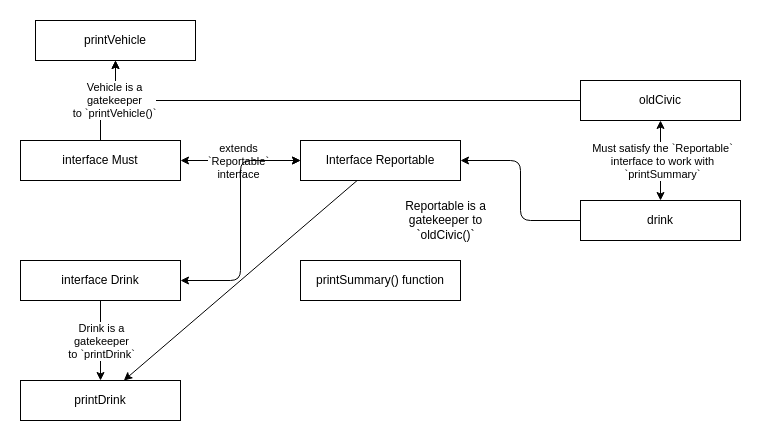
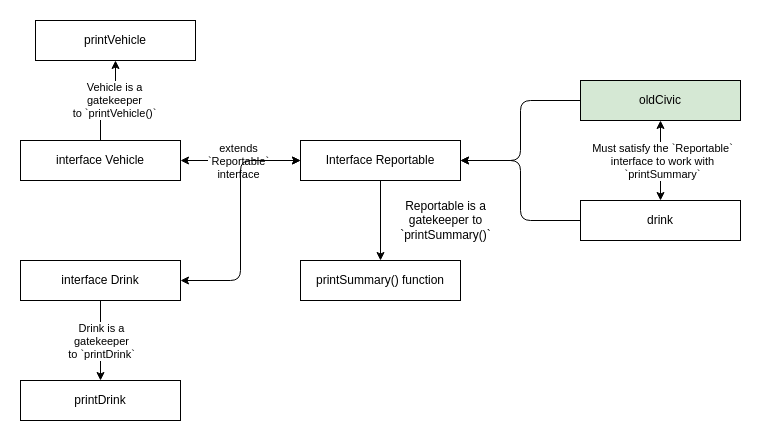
(342, 101) -> (521, 130)
(661, 101) -> (661, 101)
(101, 161) -> (101, 161)
(446, 221) -> (446, 221)
(243, 278) -> (381, 217)
